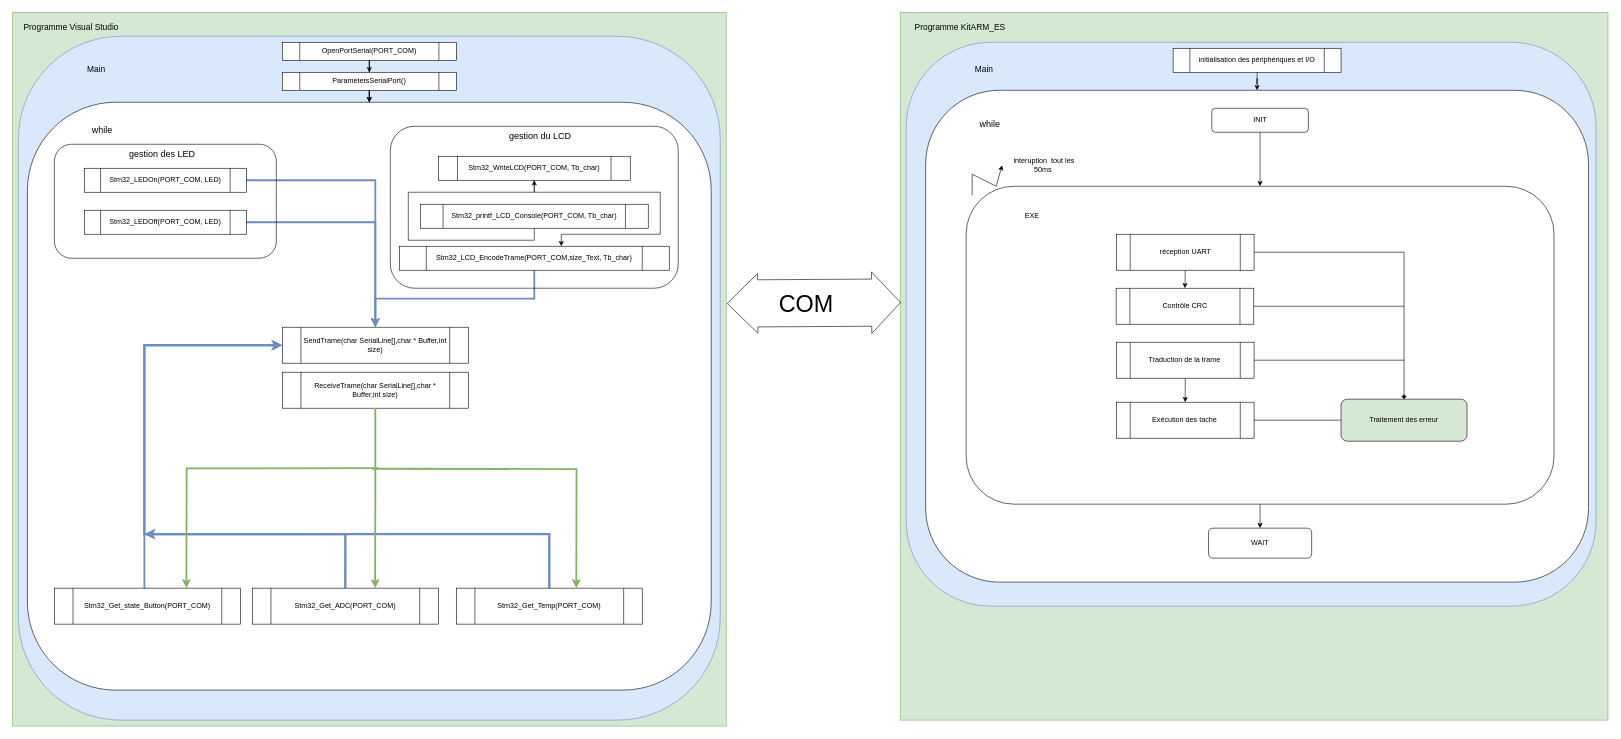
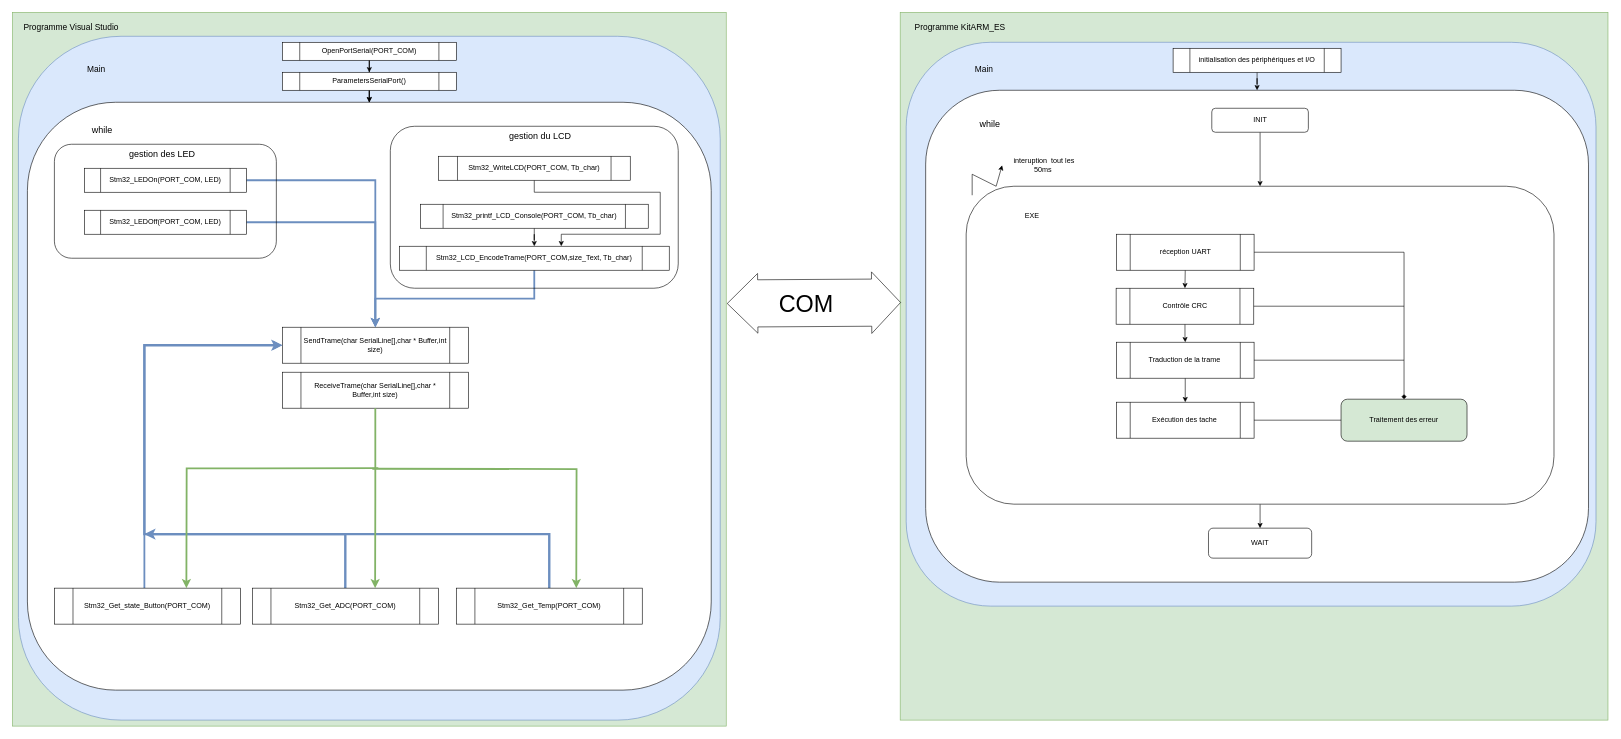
(533, 240) -> (534, 240)
none -> (1185, 336)
